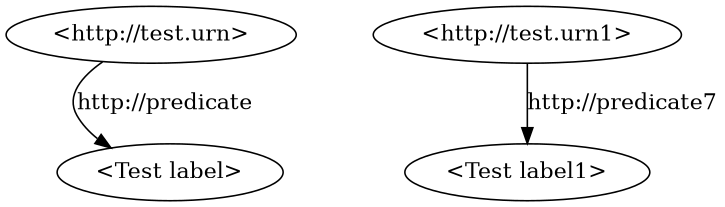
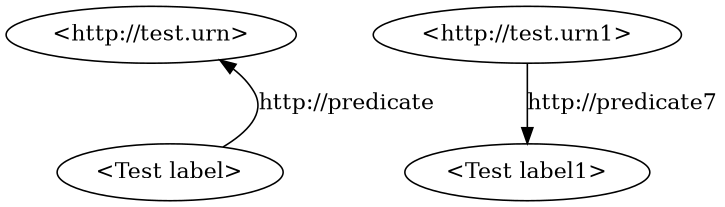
(74, 99) -> (257, 111)
